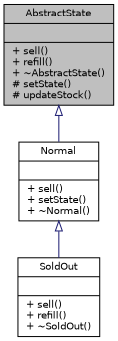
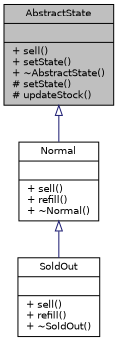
(32, 62) -> (42, 62)
(57, 200) -> (47, 200)
